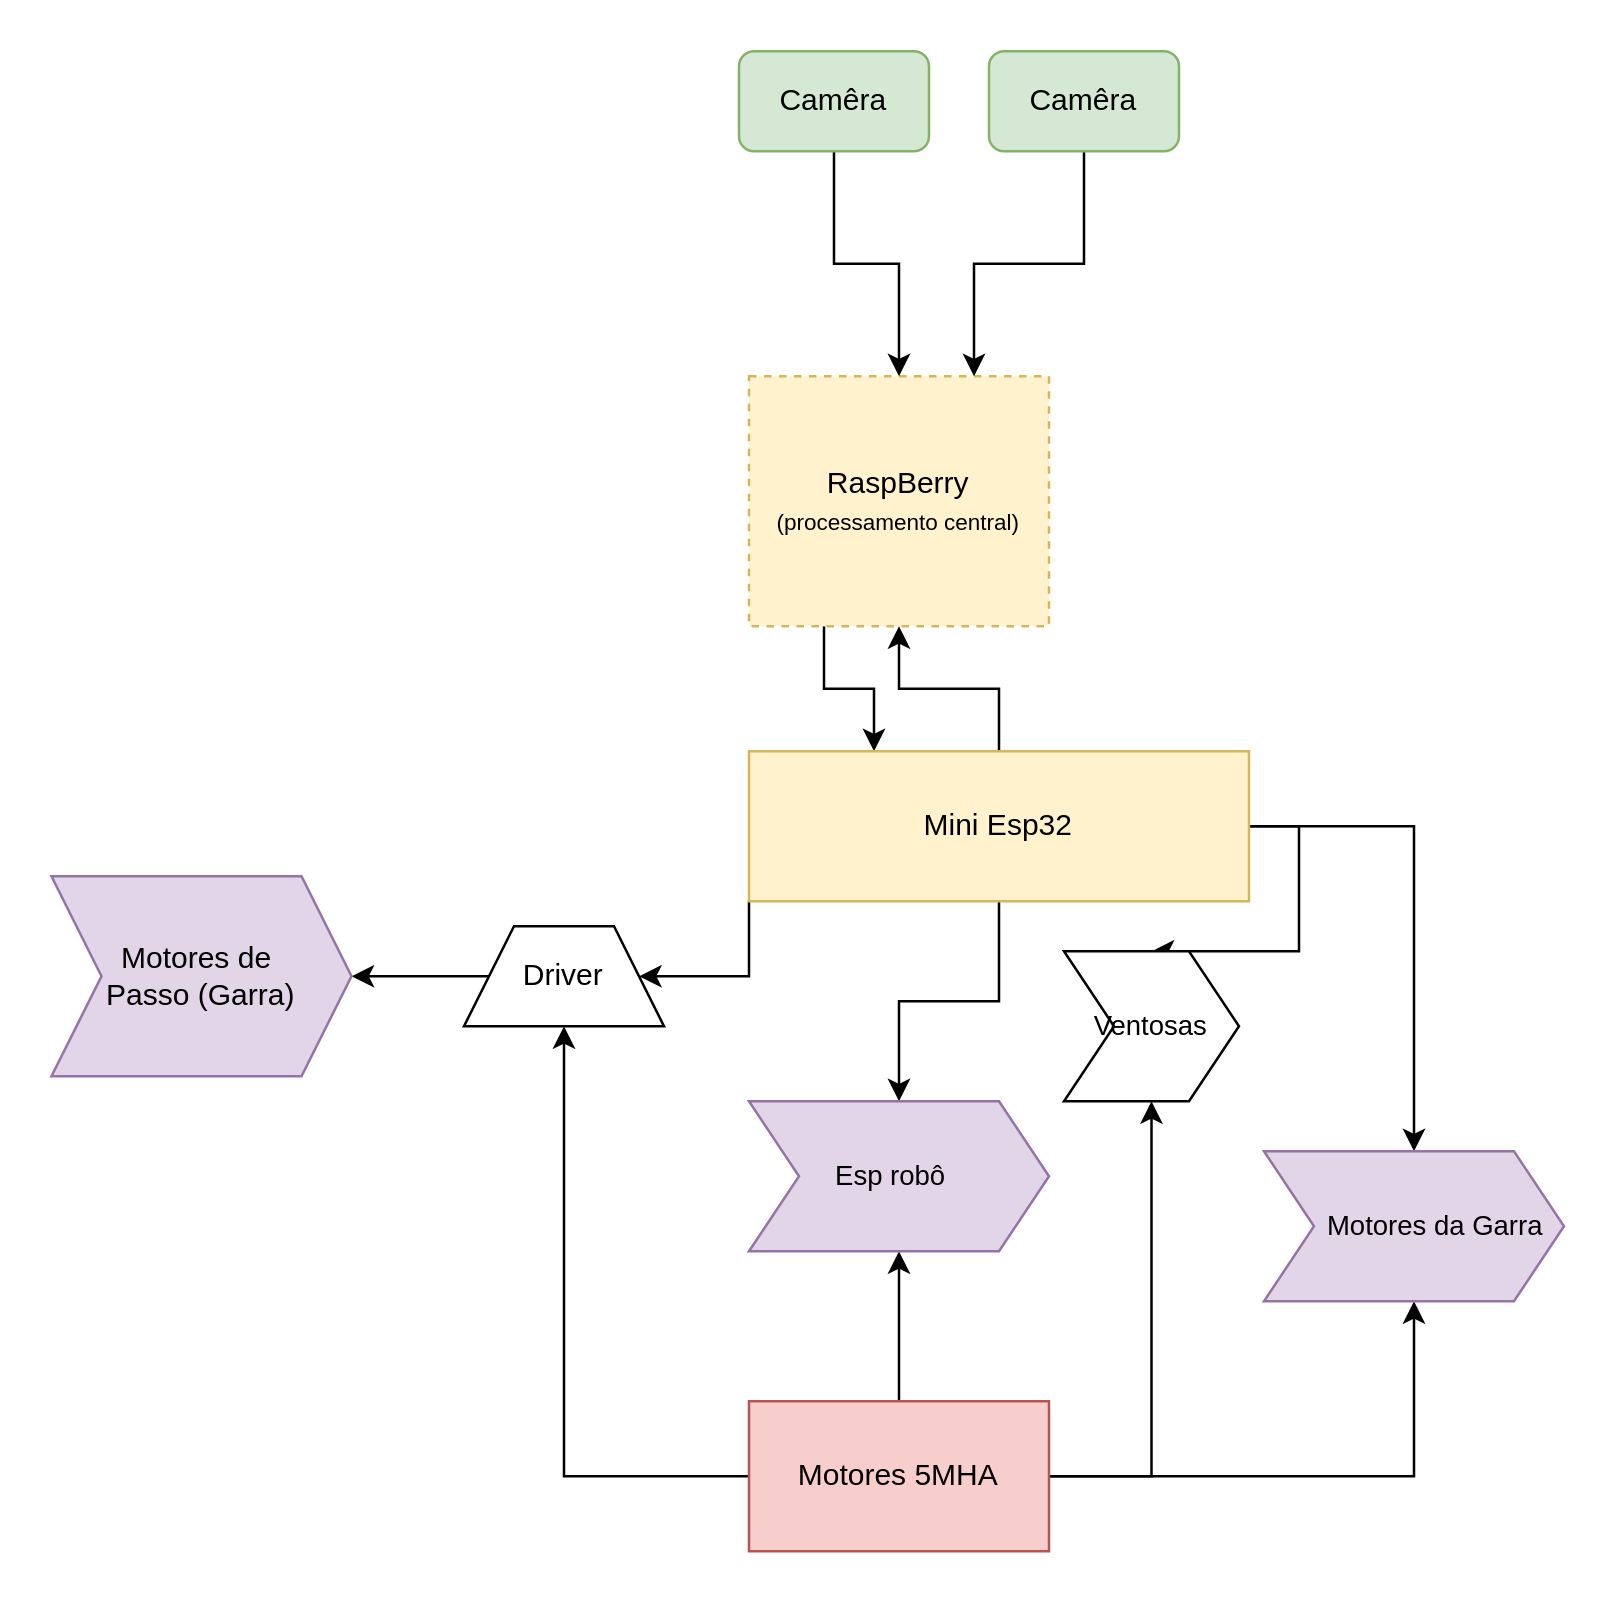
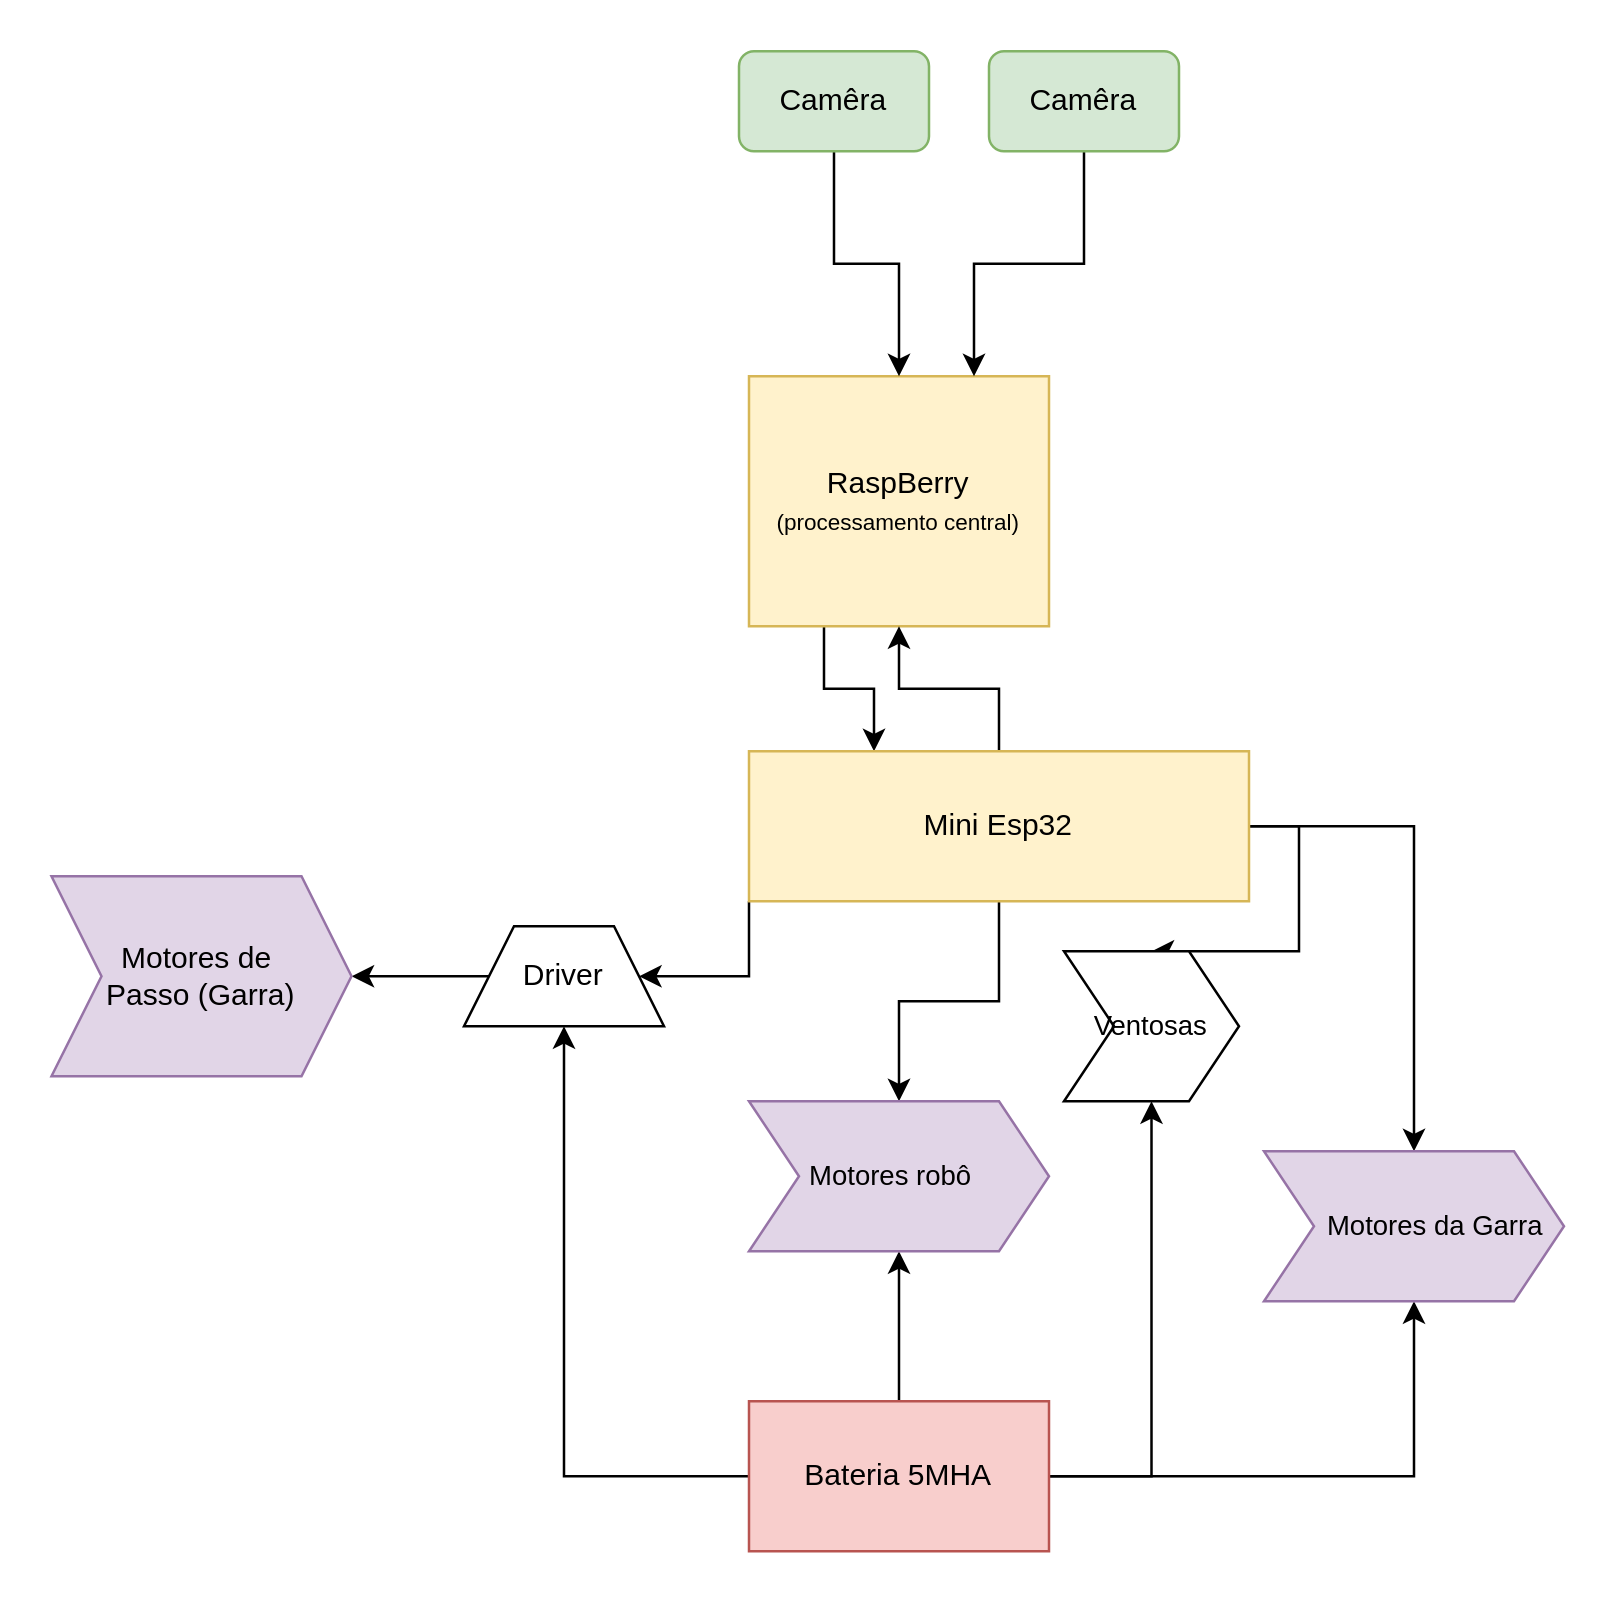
(899, 501) -> (899, 501)
(899, 1176) -> (899, 1176)
(899, 1476) -> (899, 1476)
